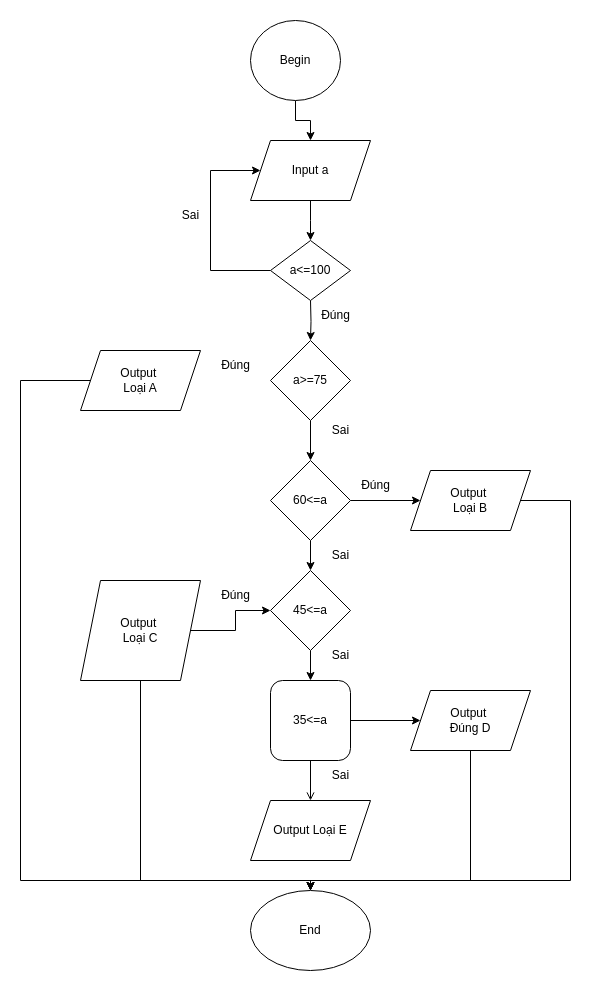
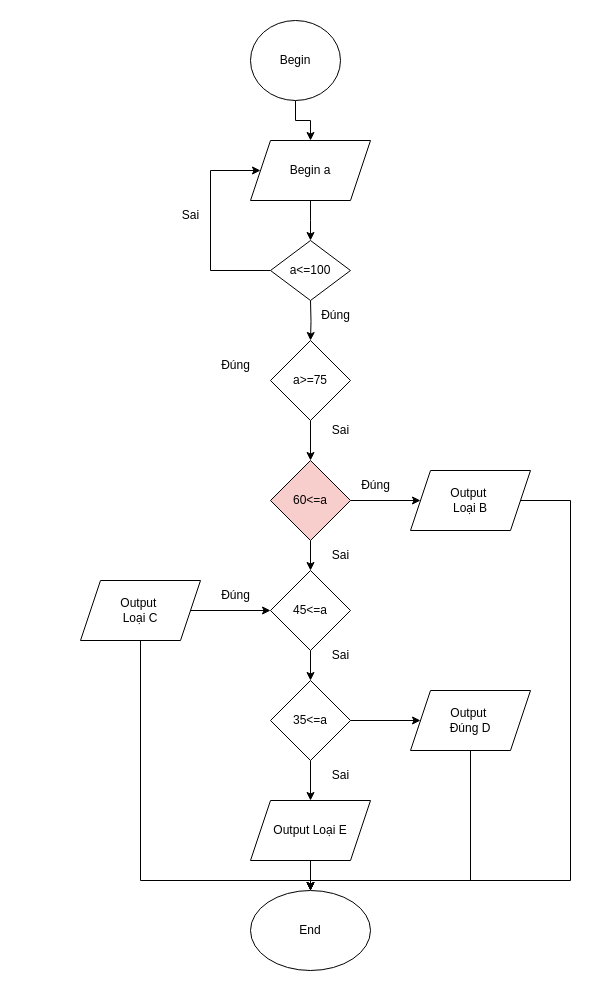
(311, 171) -> (311, 171)
(141, 381) -> none
(311, 501) -> (311, 501)
(141, 631) -> (141, 611)
(21, 655) -> none
(311, 721) -> (311, 721)
(311, 794) -> (311, 792)
none -> (311, 879)
